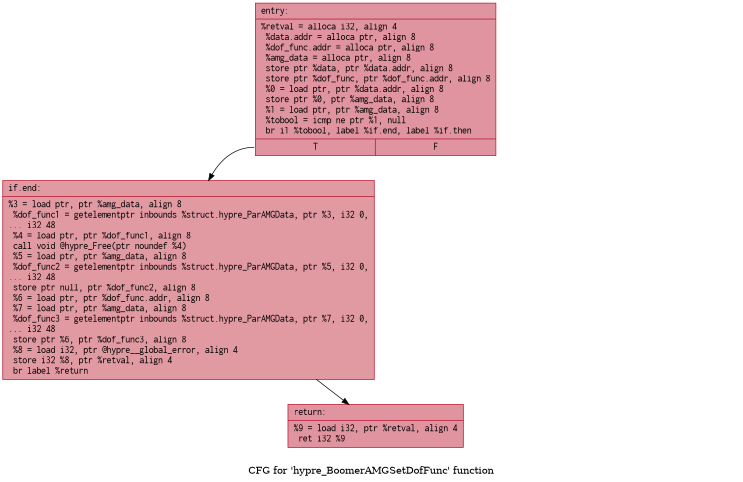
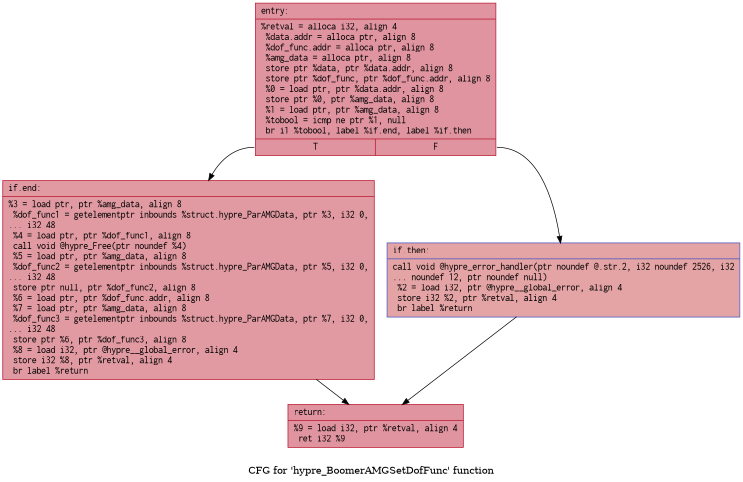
none -> (563, 280)
